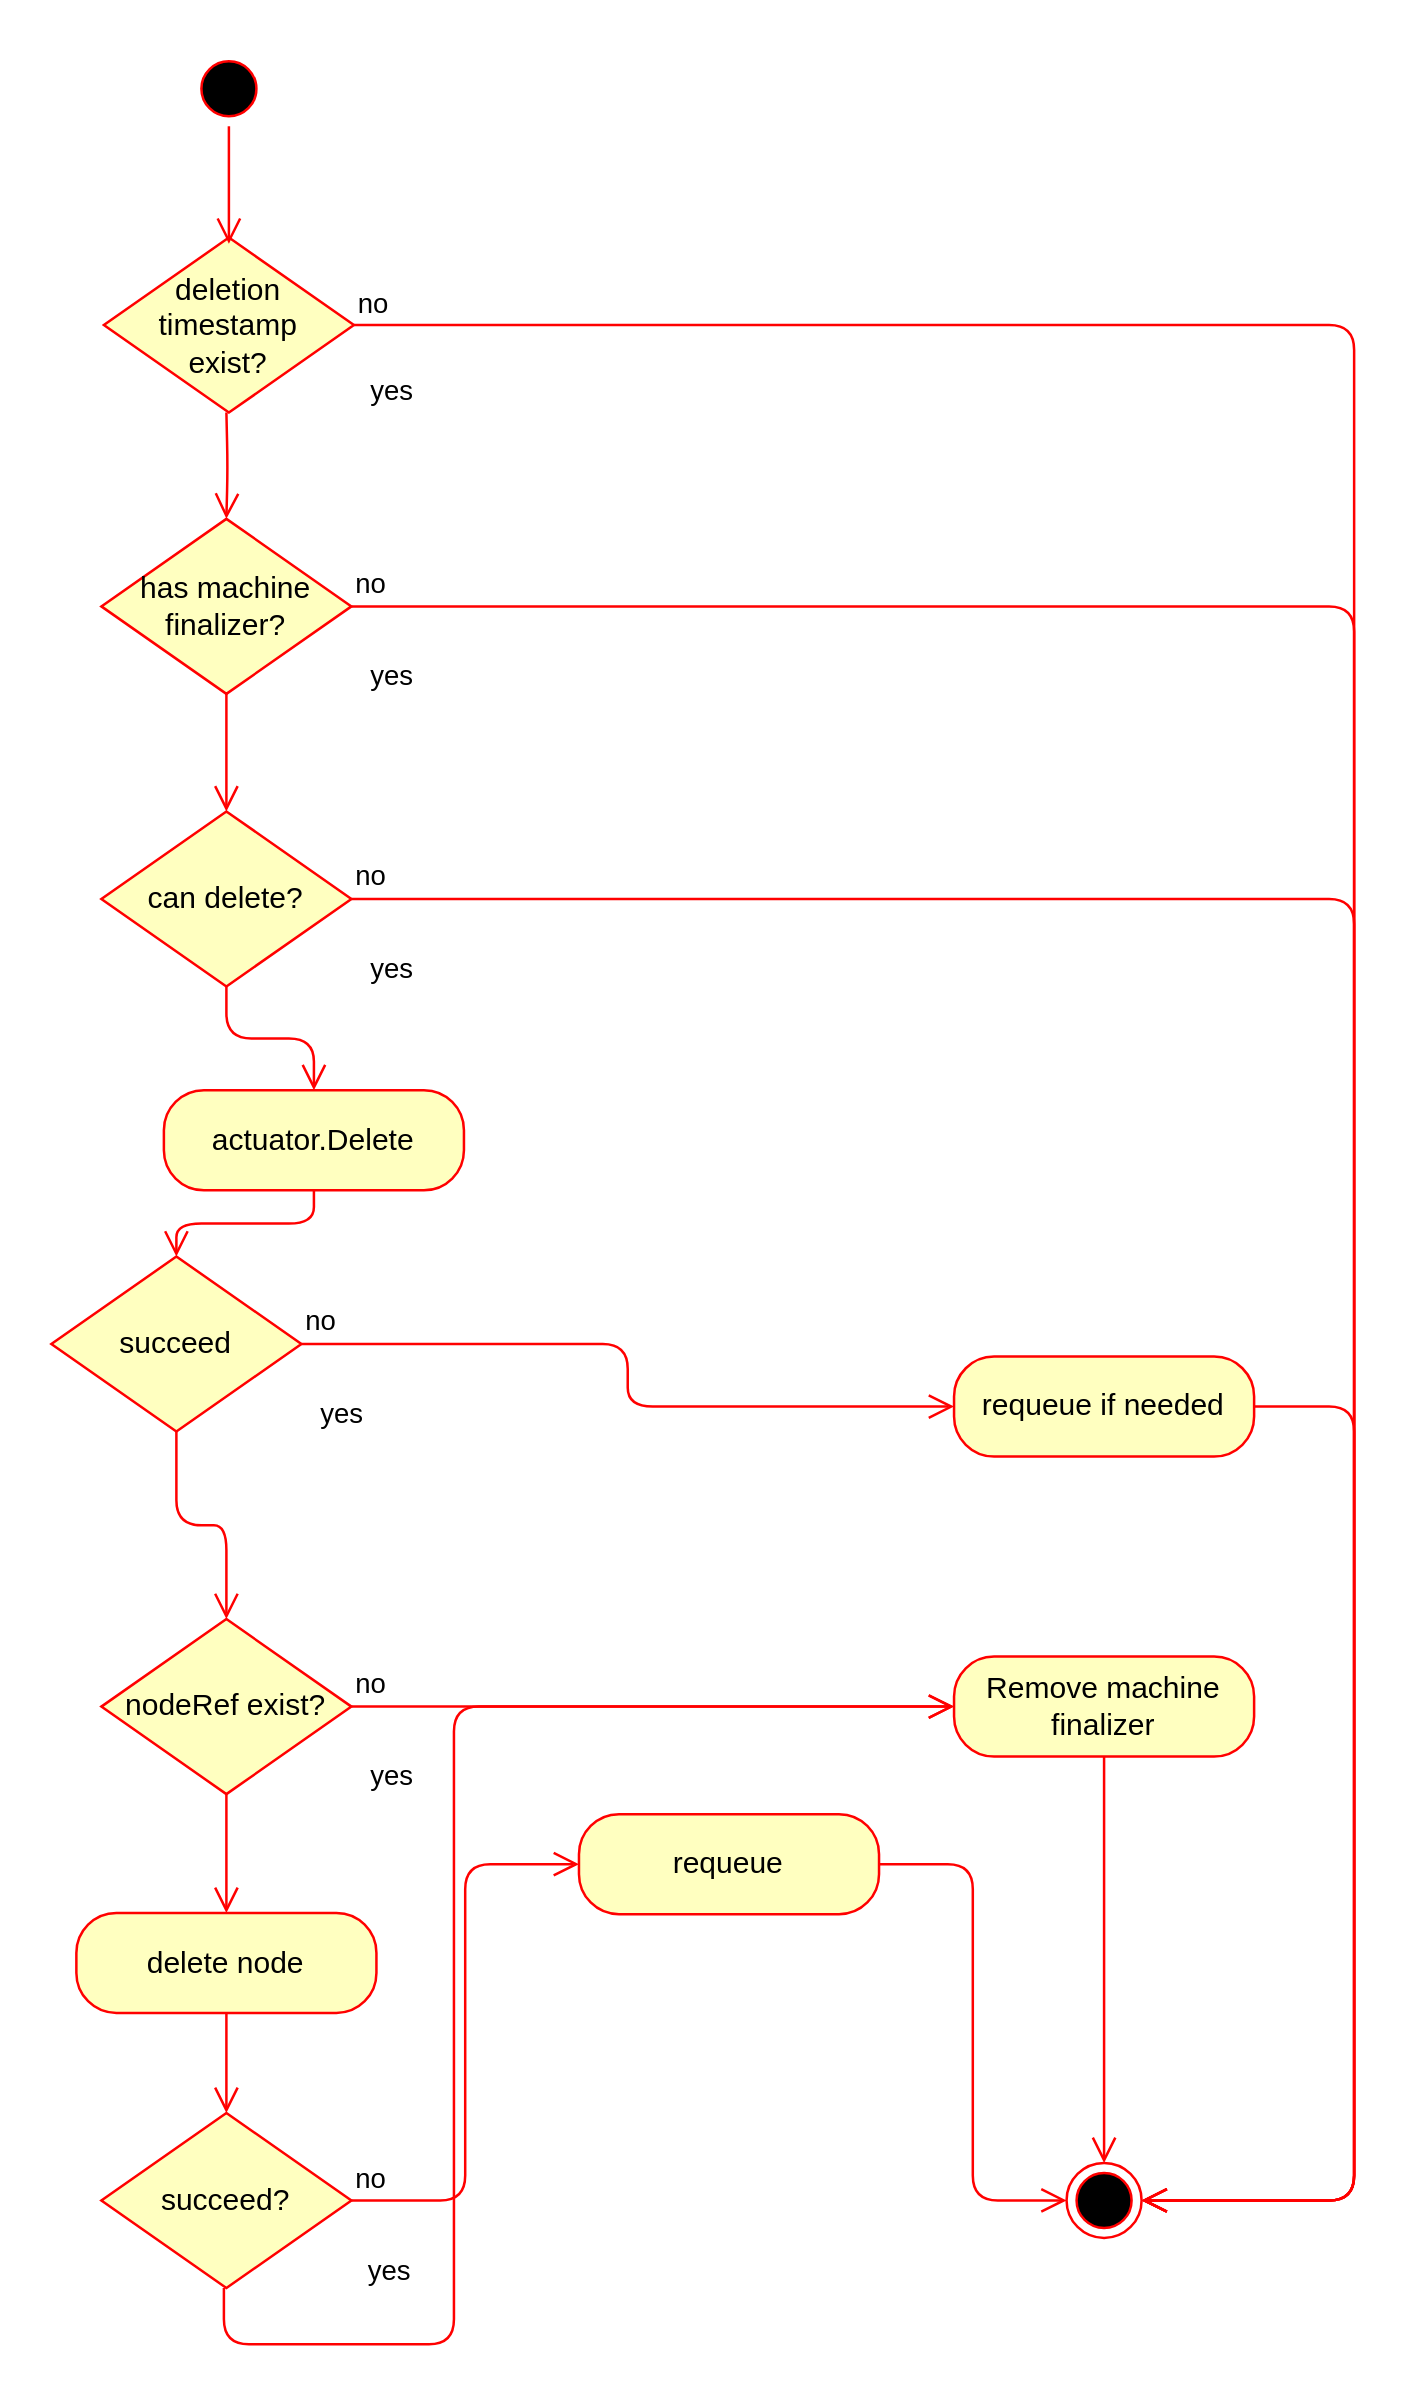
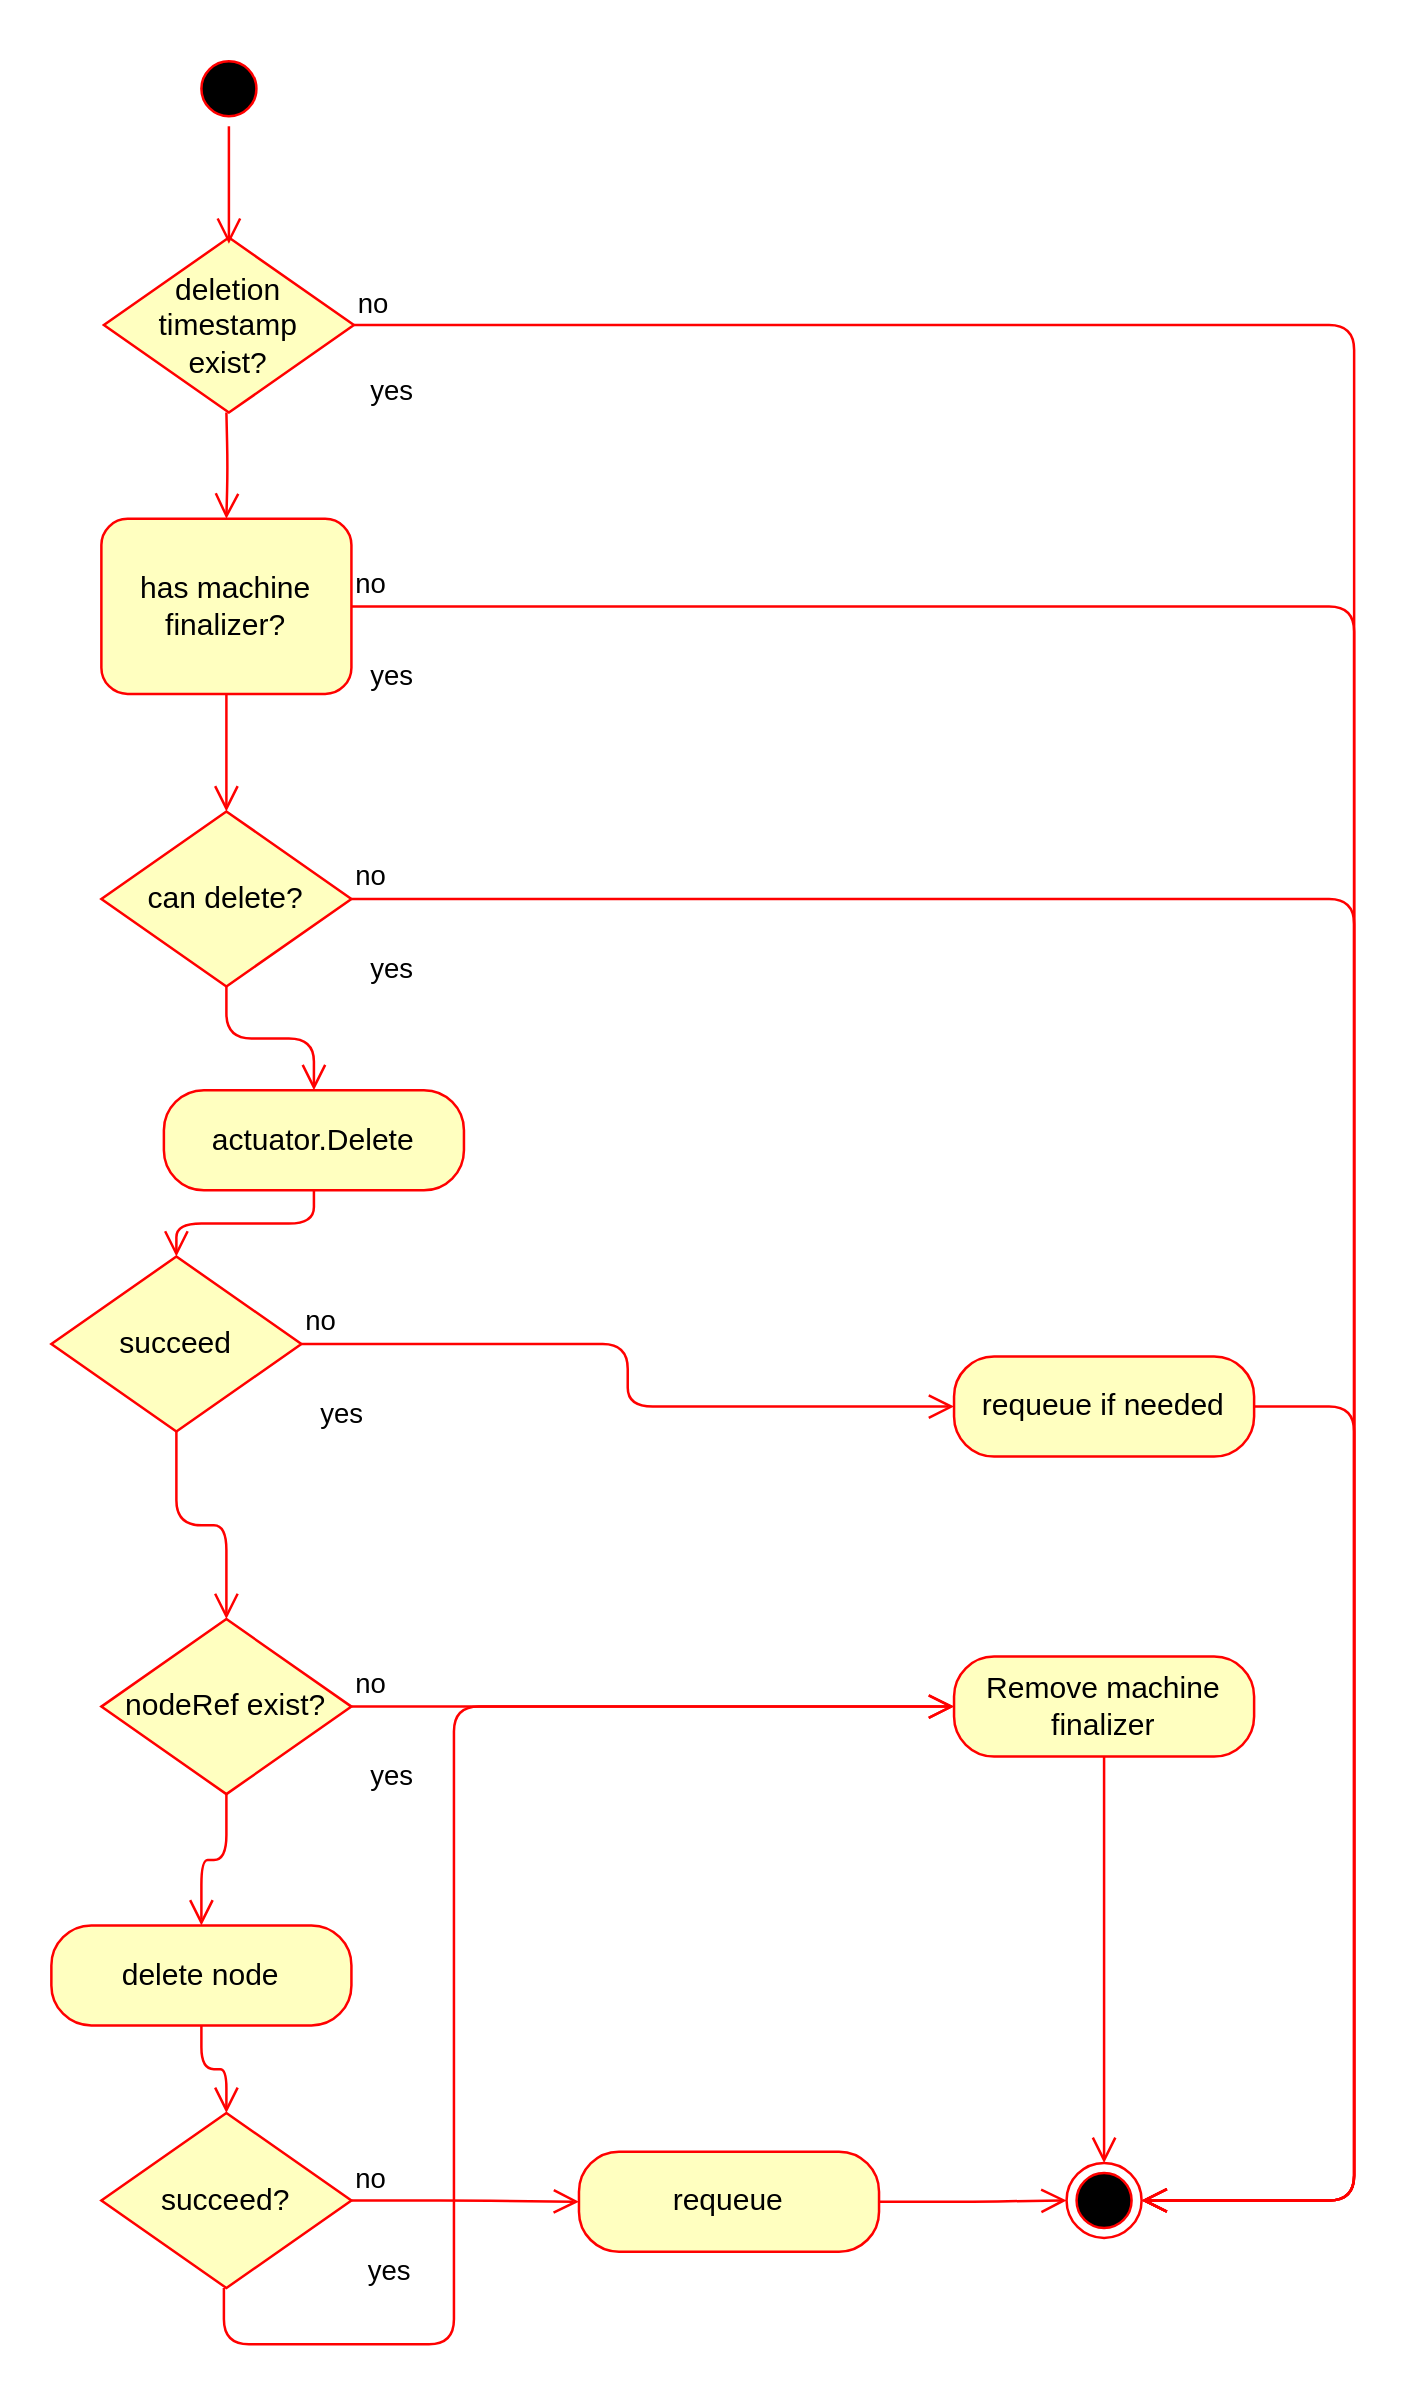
(226, 606) -> (226, 606)
(729, 1864) -> (729, 2201)
(226, 1963) -> (201, 1975)
